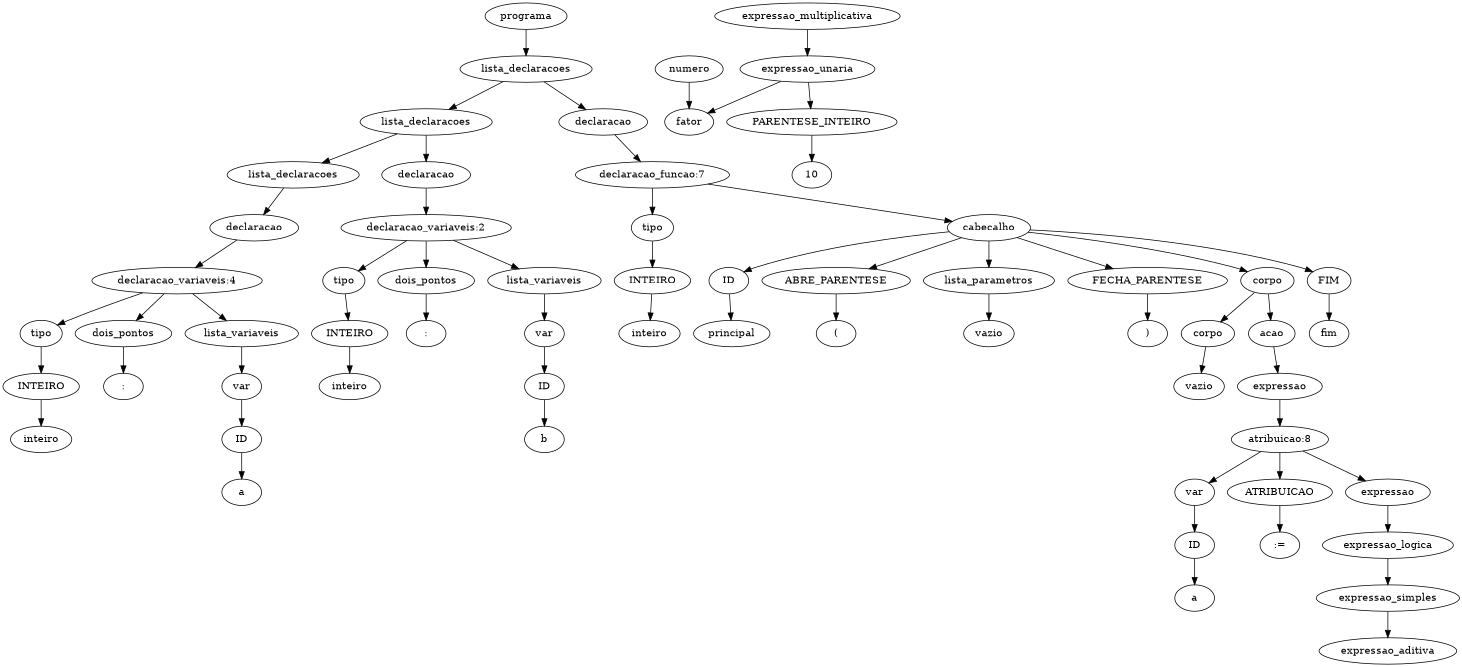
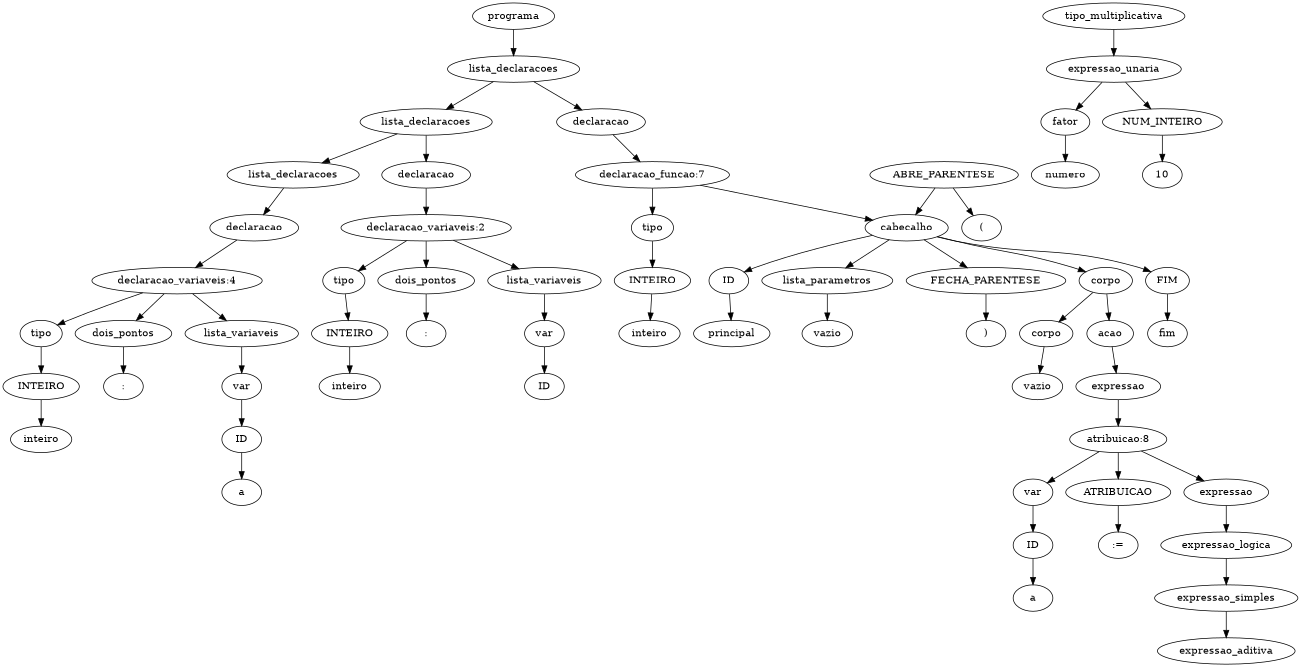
(807, 16) -> (1114, 16)
(689, 92) -> (1065, 145)
(812, 122) -> (1162, 122)
(919, 252) -> (928, 198)
(544, 439) -> none
